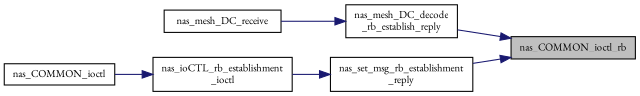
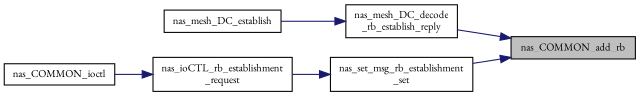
(223, 21) -> (223, 21)
(573, 48) -> (573, 48)
(223, 74) -> (223, 74)
(402, 74) -> (402, 74)
